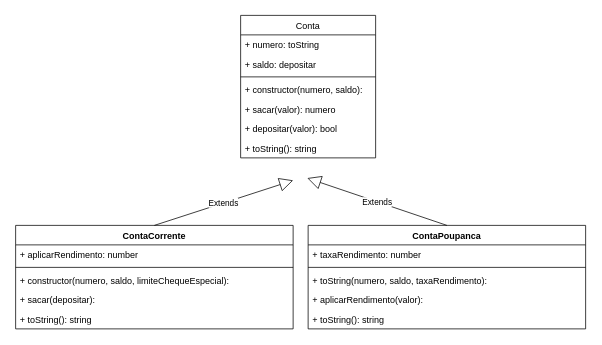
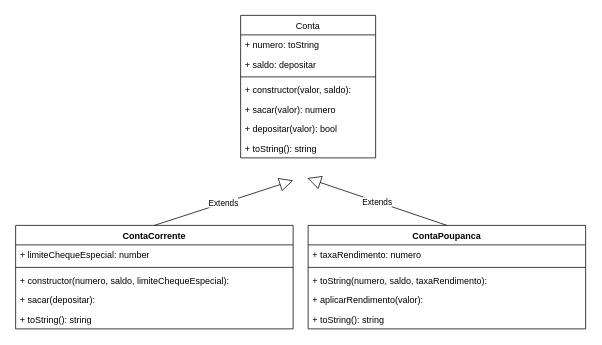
(309, 96) -> (308, 91)
(81, 256) -> (86, 256)
(368, 256) -> (368, 256)
